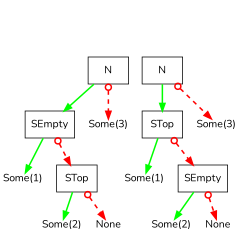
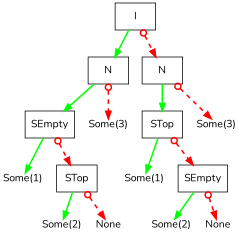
none -> (135, 16)
